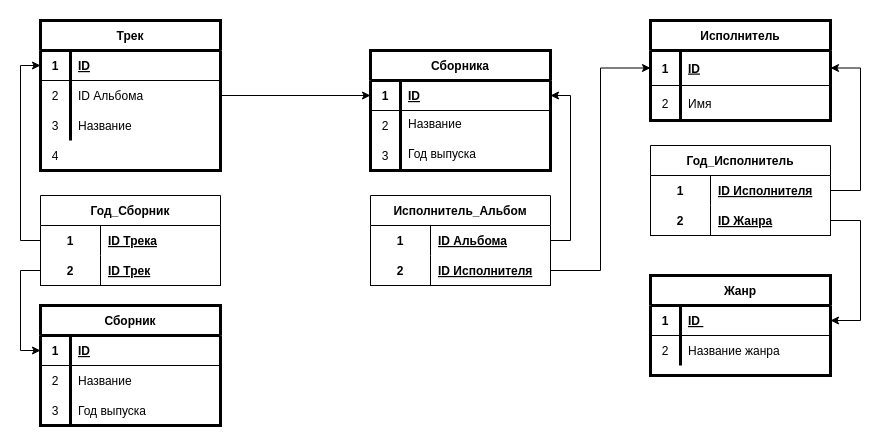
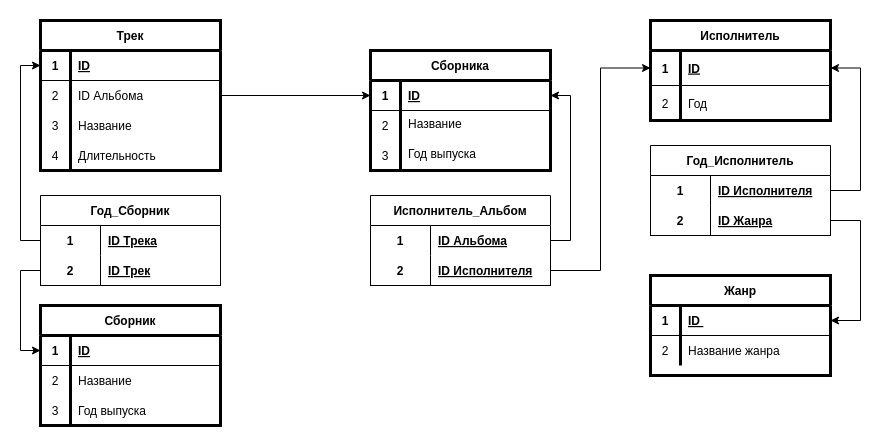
(698, 104) -> (698, 104)
none -> (146, 156)
